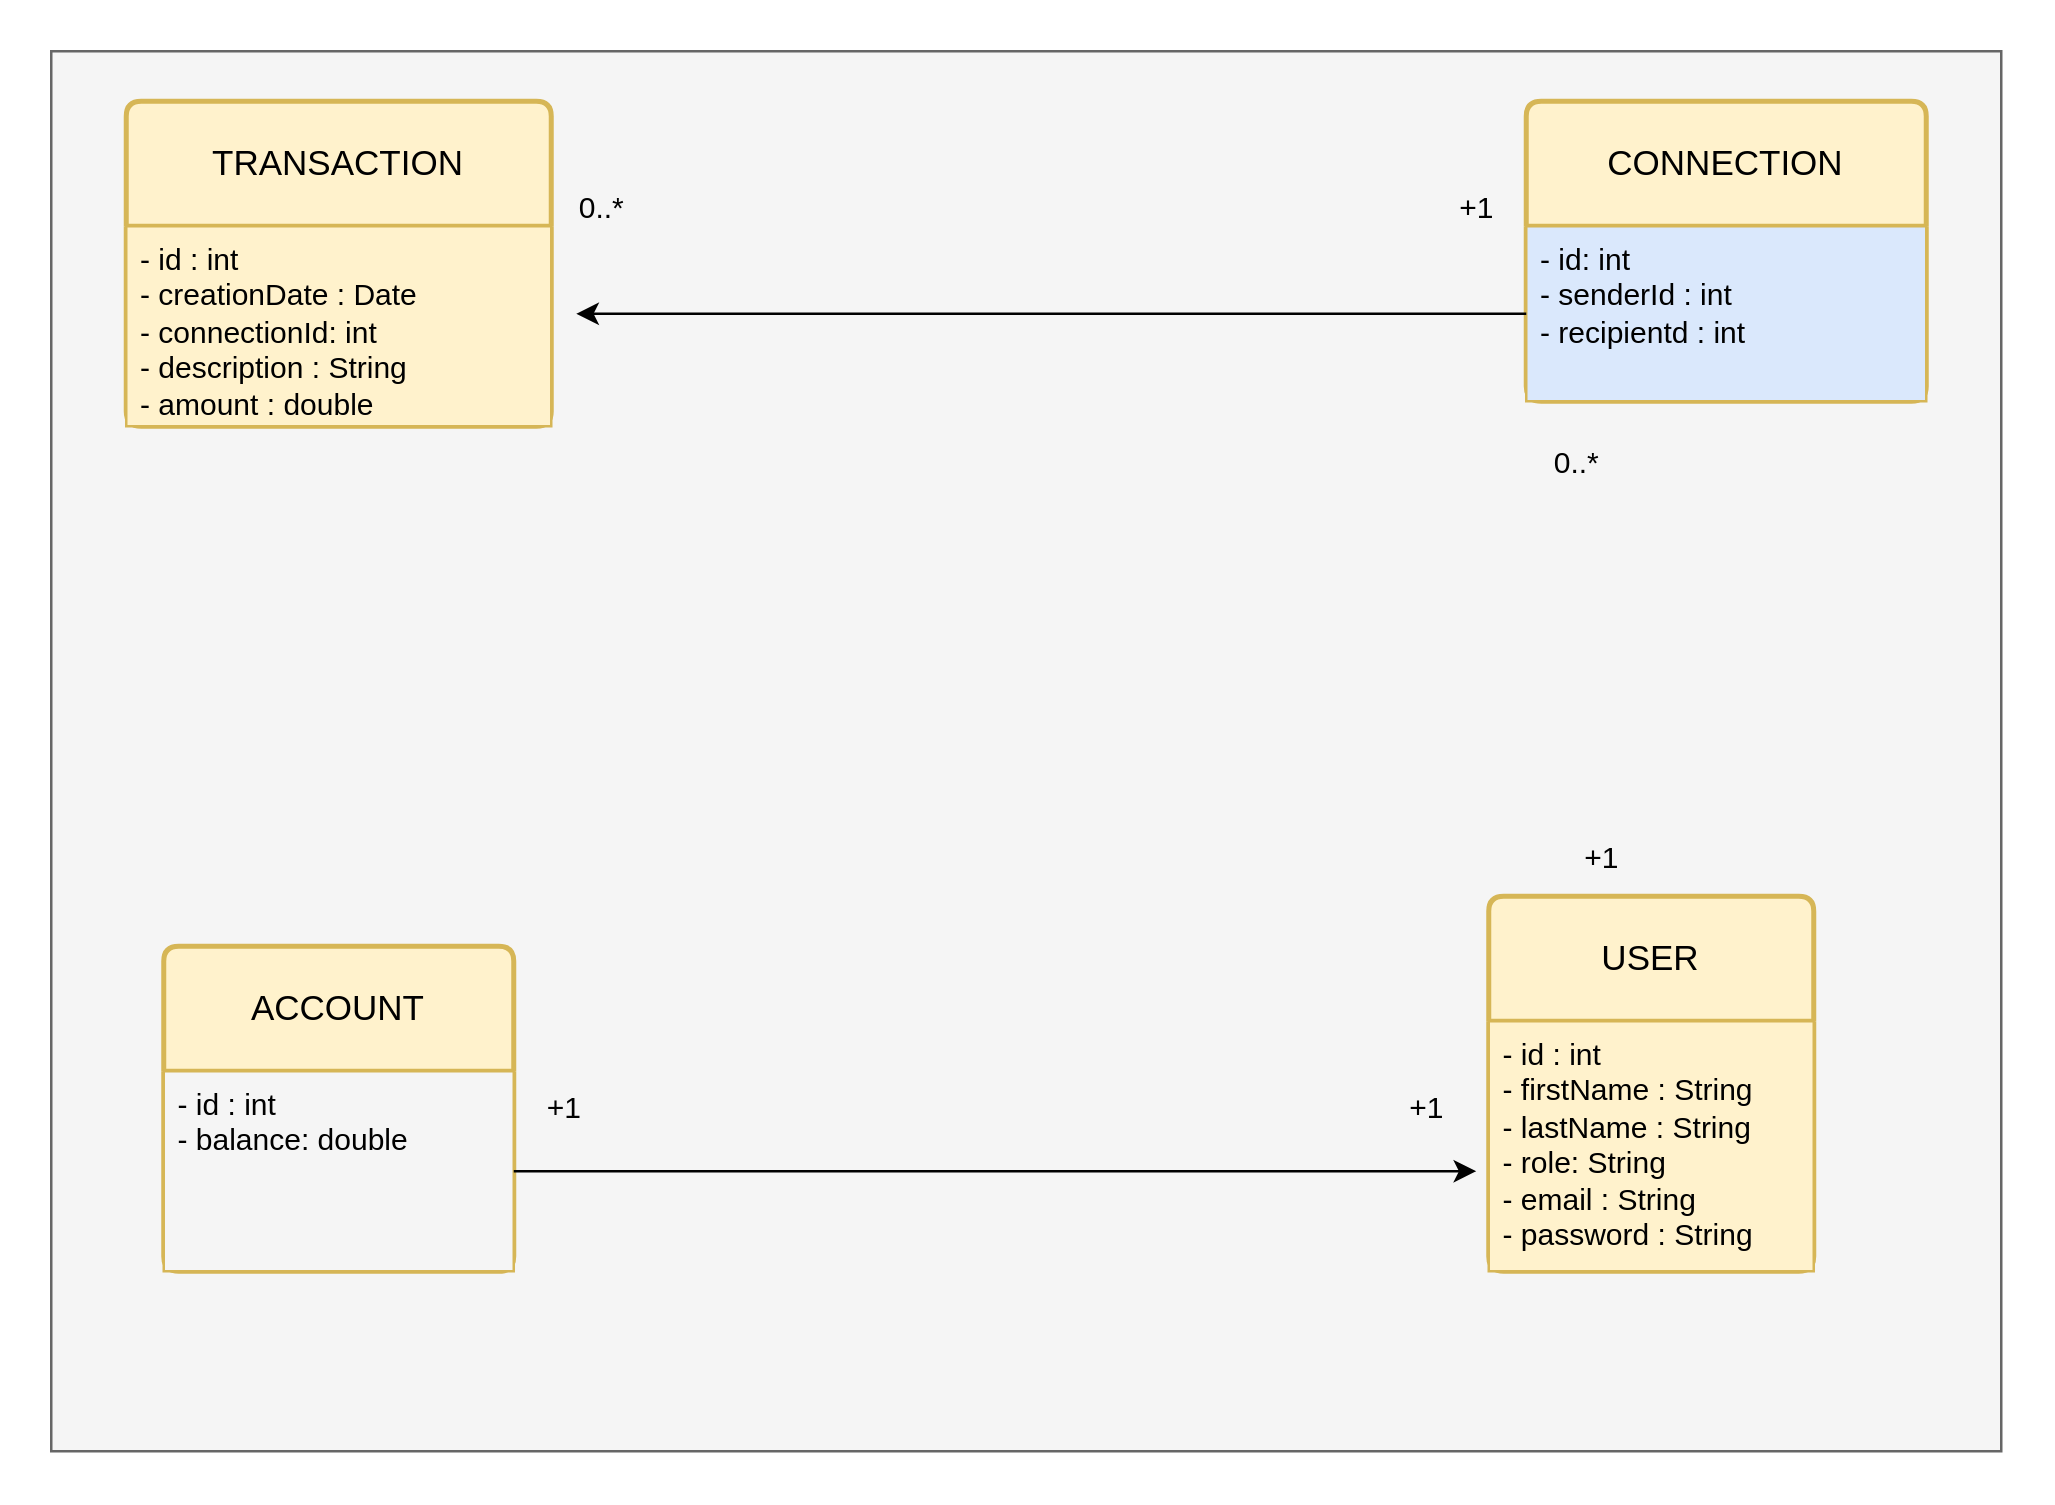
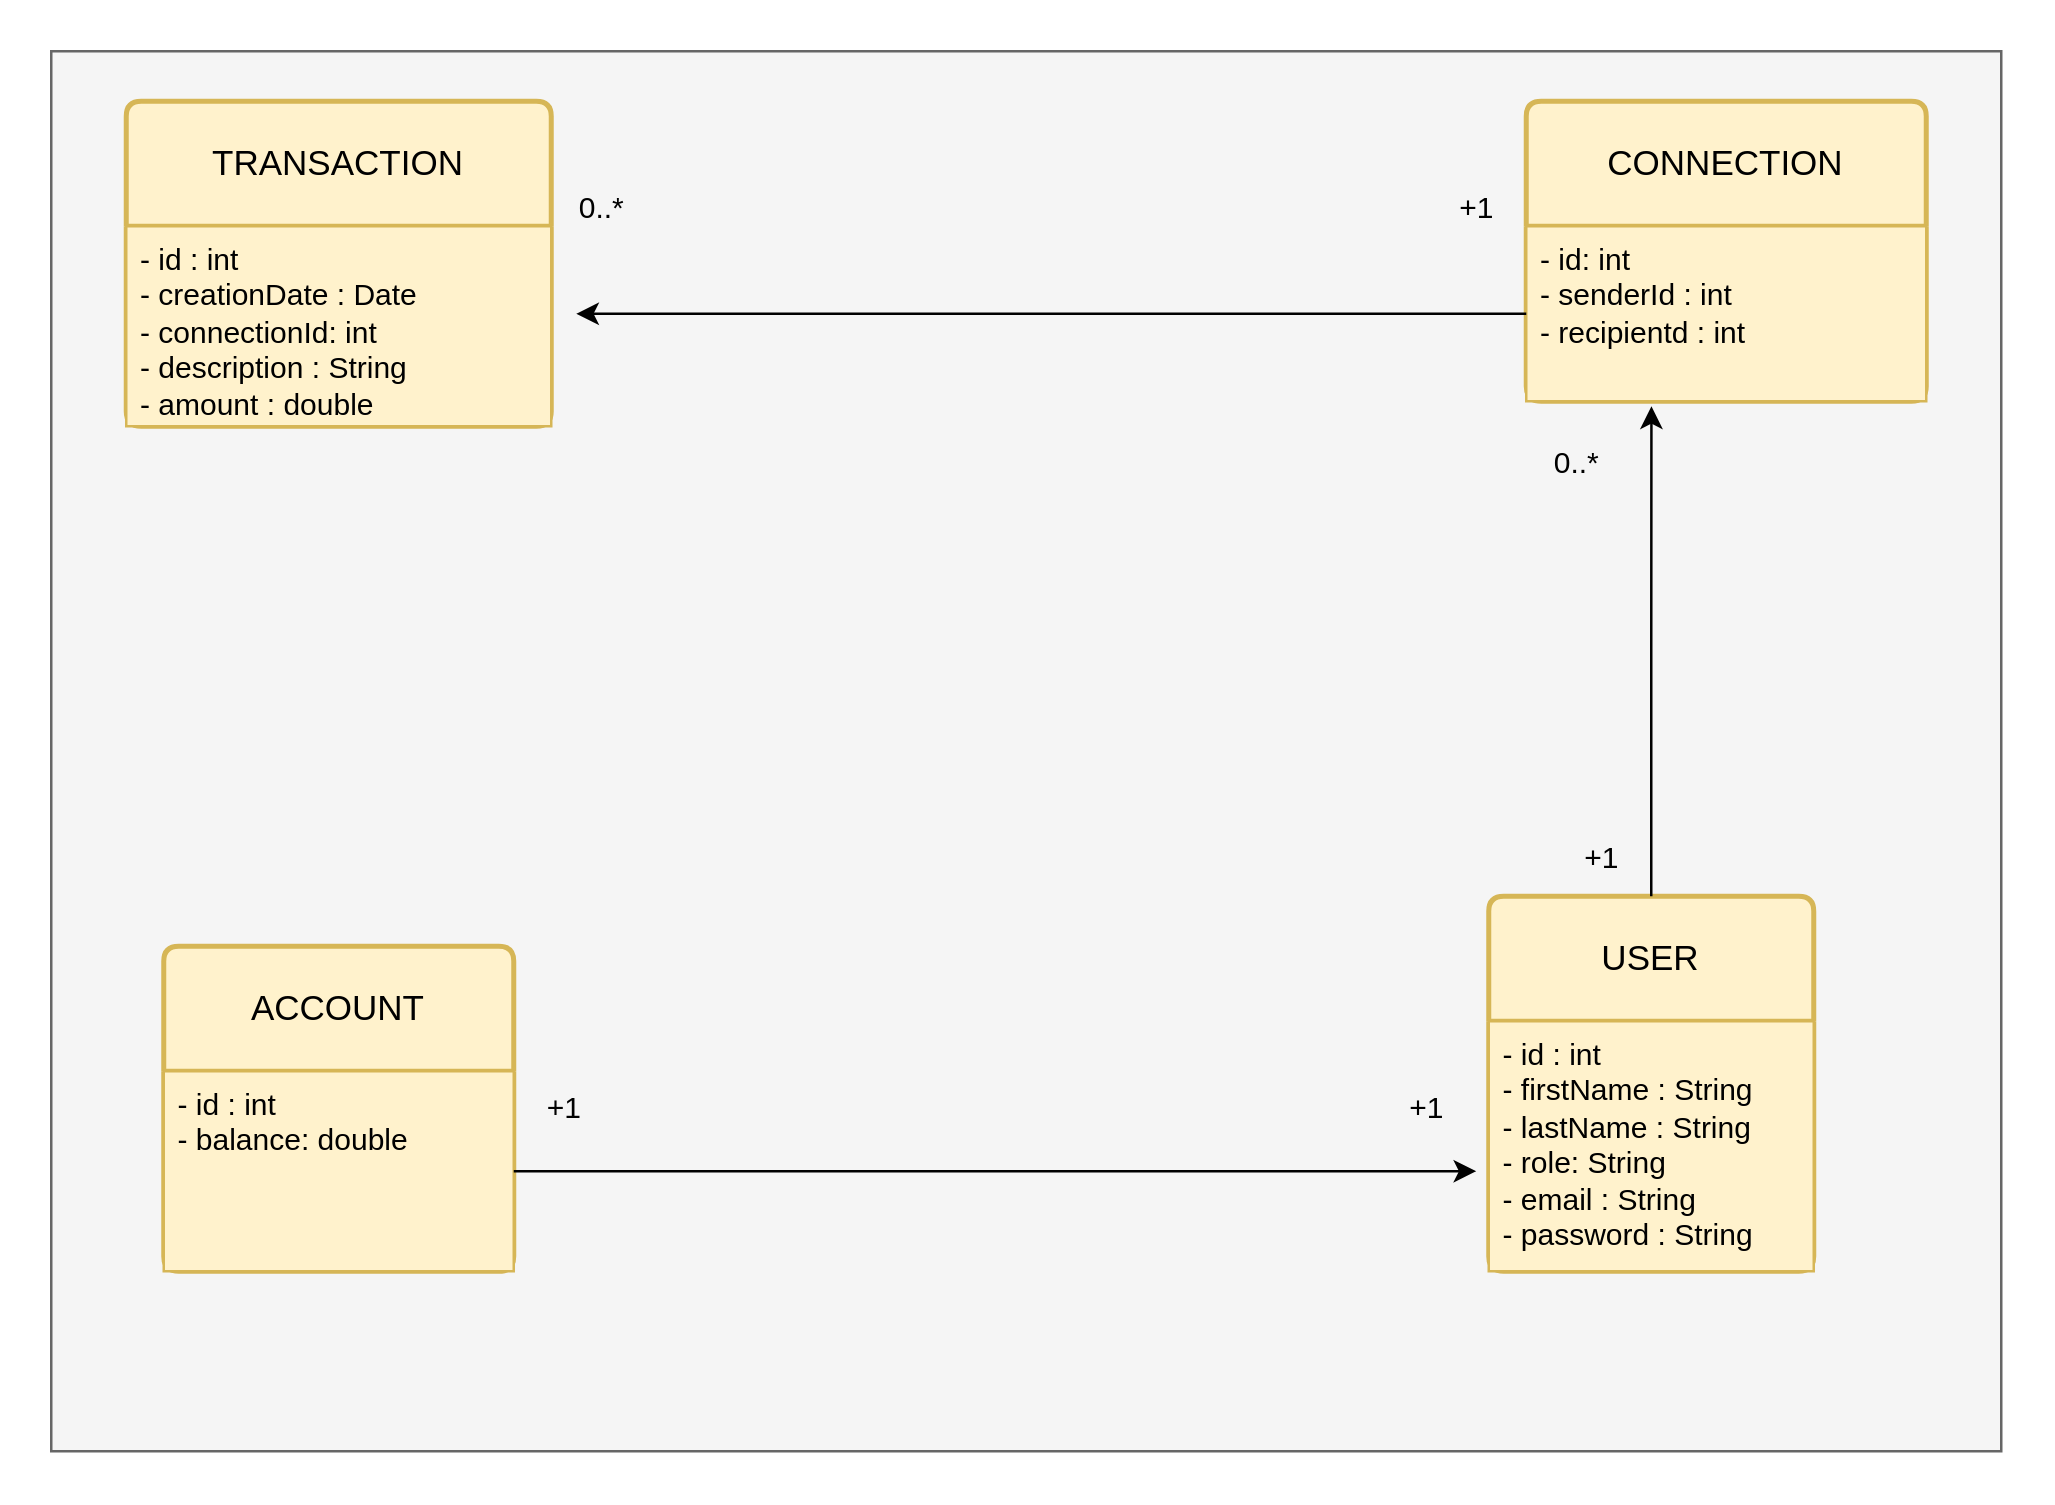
(1726, 314) -> (1726, 314)
none -> (1651, 660)
(339, 1171) -> (339, 1171)
